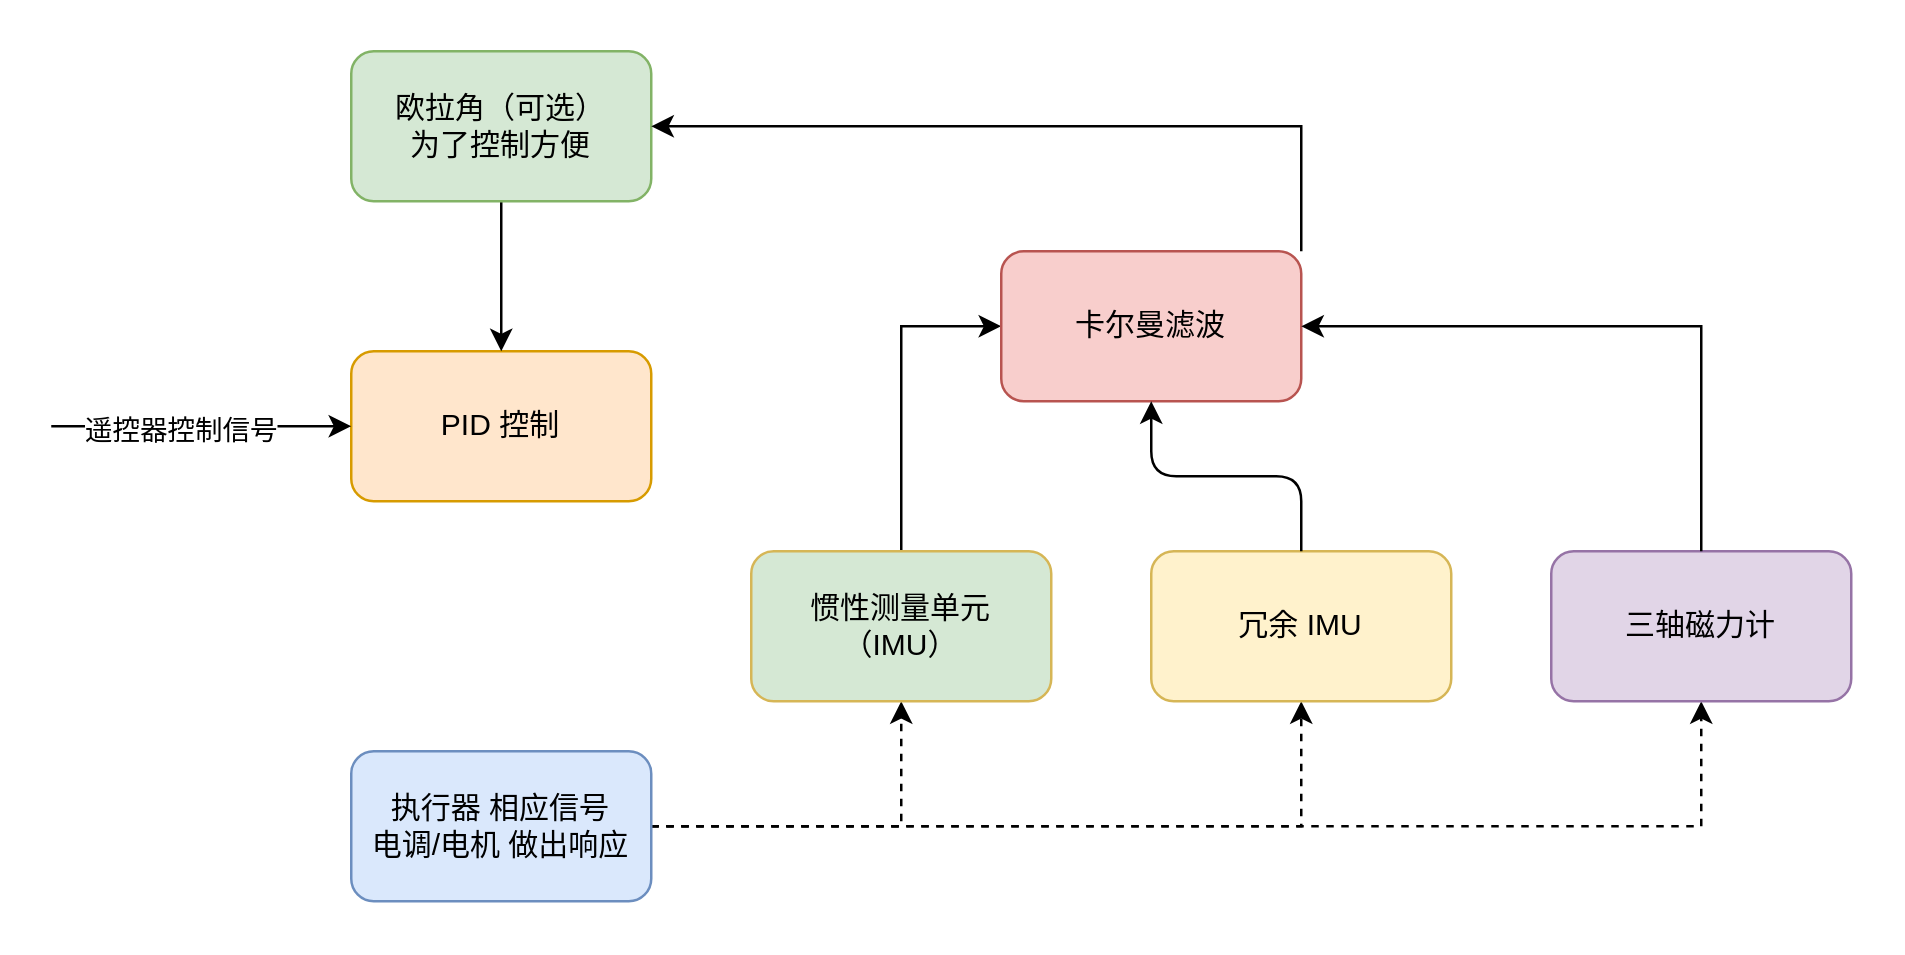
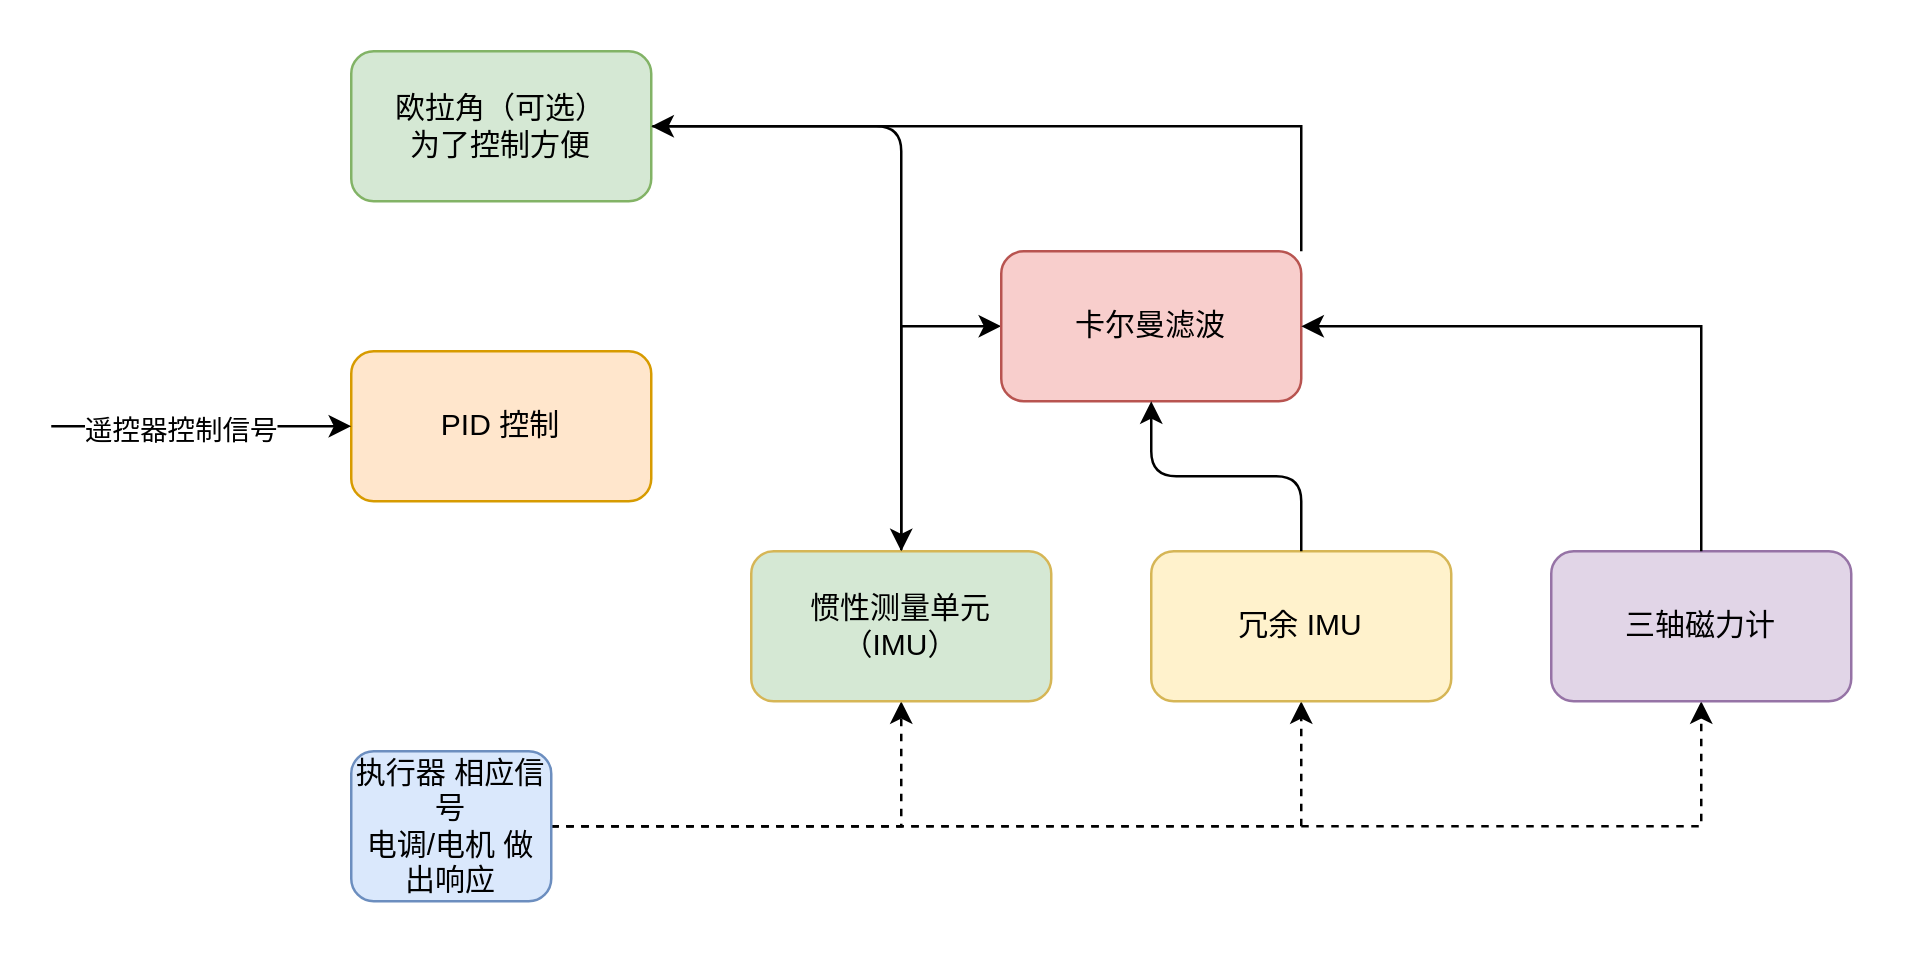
(501, 268) -> (901, 226)
(501, 826) -> (451, 826)
